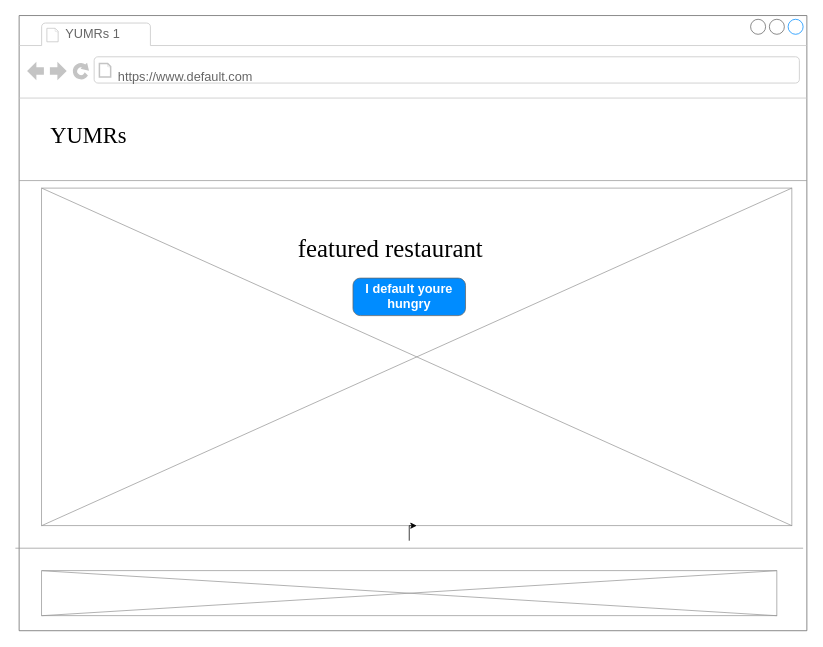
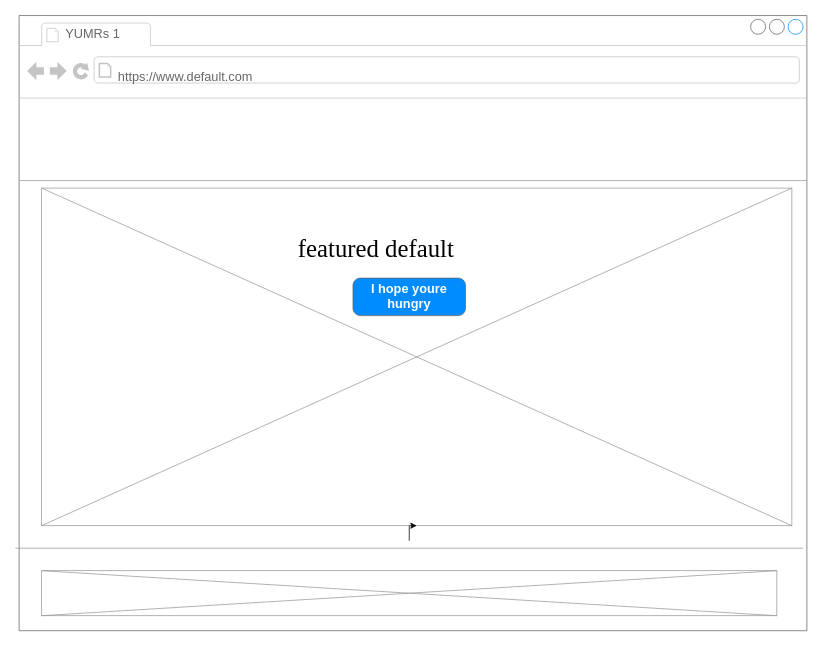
(94, 139) -> none
(427, 250) -> (403, 250)
(409, 297) -> (409, 297)
